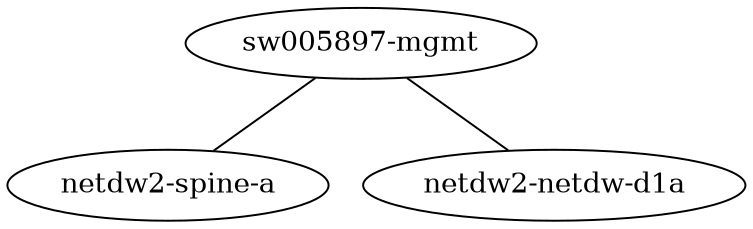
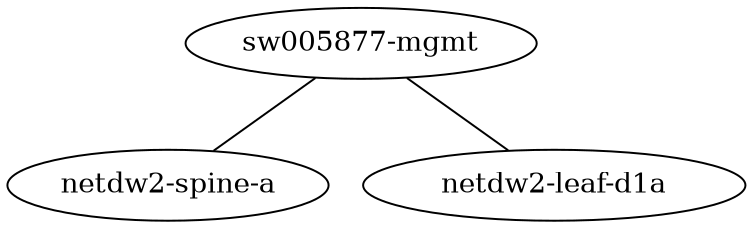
(361, 43) -> (361, 43)
(554, 185) -> (554, 185)
